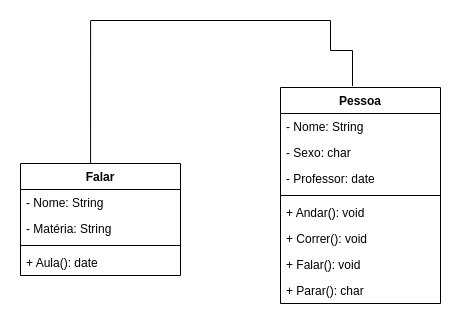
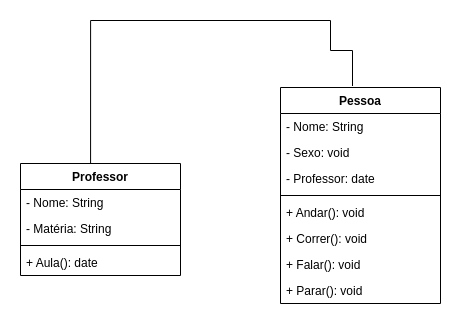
(322, 153) -> (320, 153)
(100, 177) -> (100, 177)
(332, 291) -> (330, 291)
